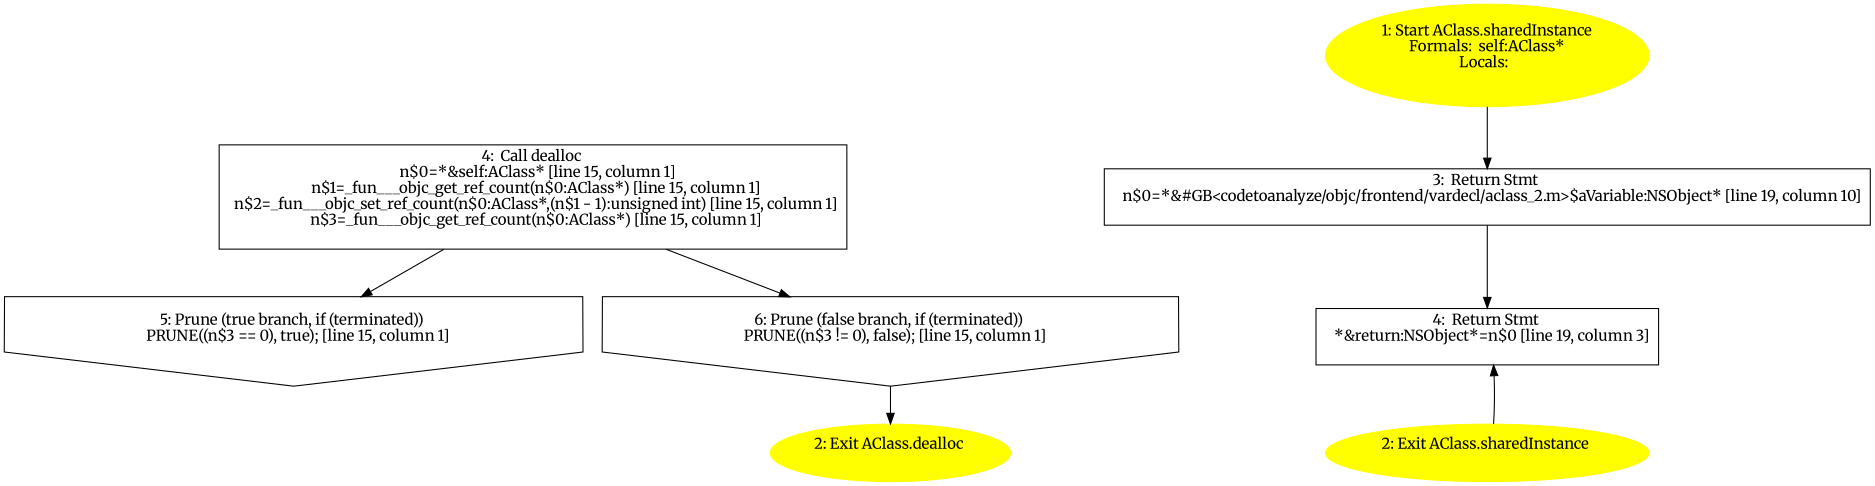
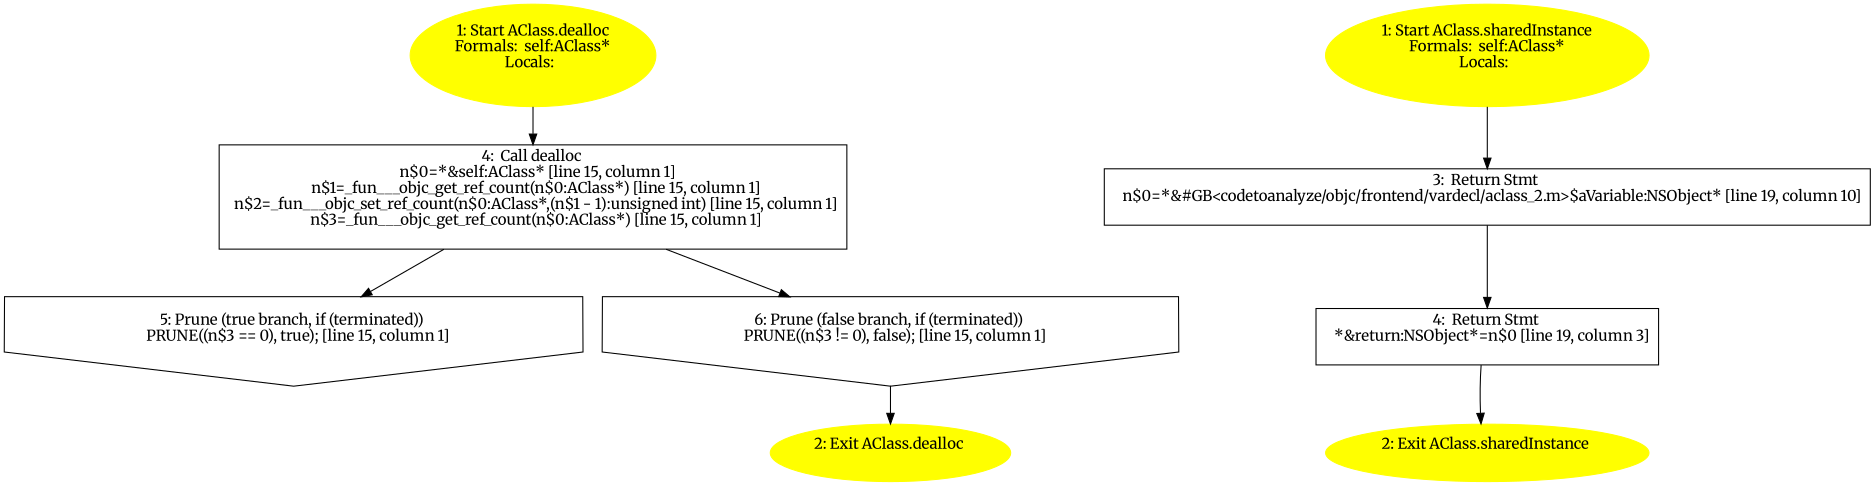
none -> (533, 55)
(1494, 400) -> (1480, 389)
